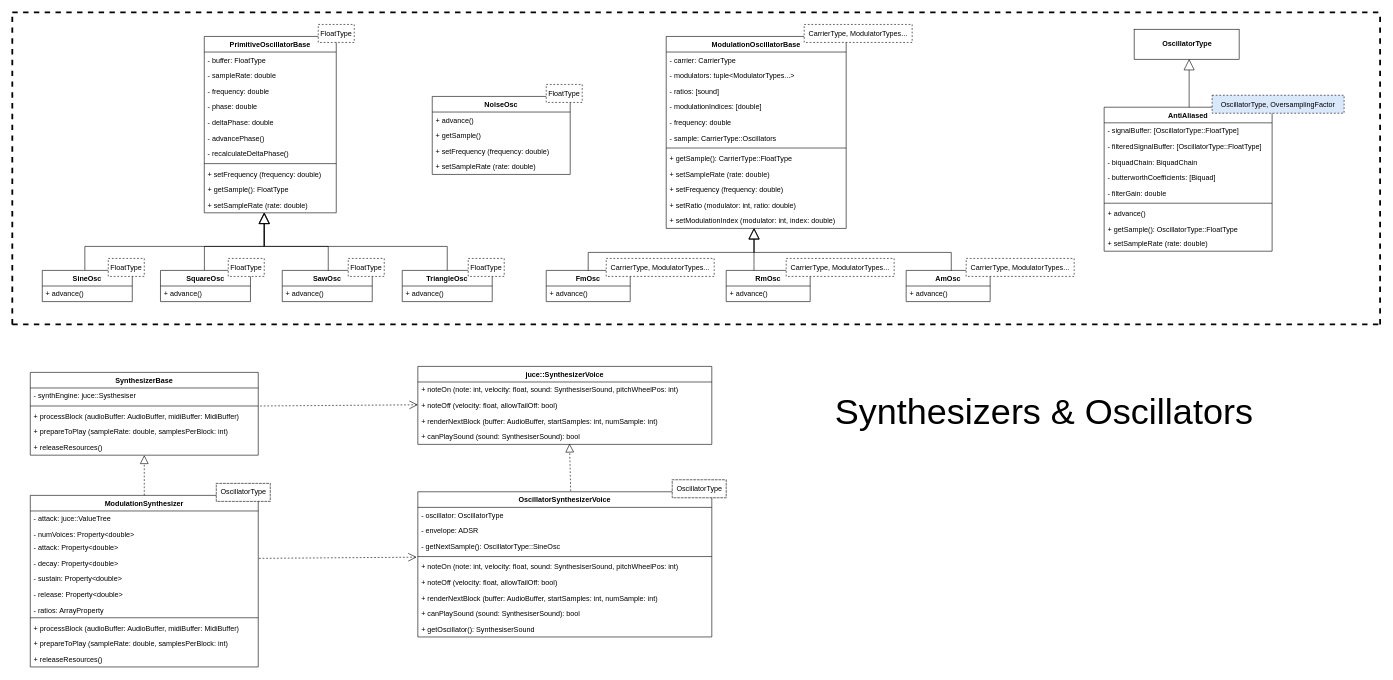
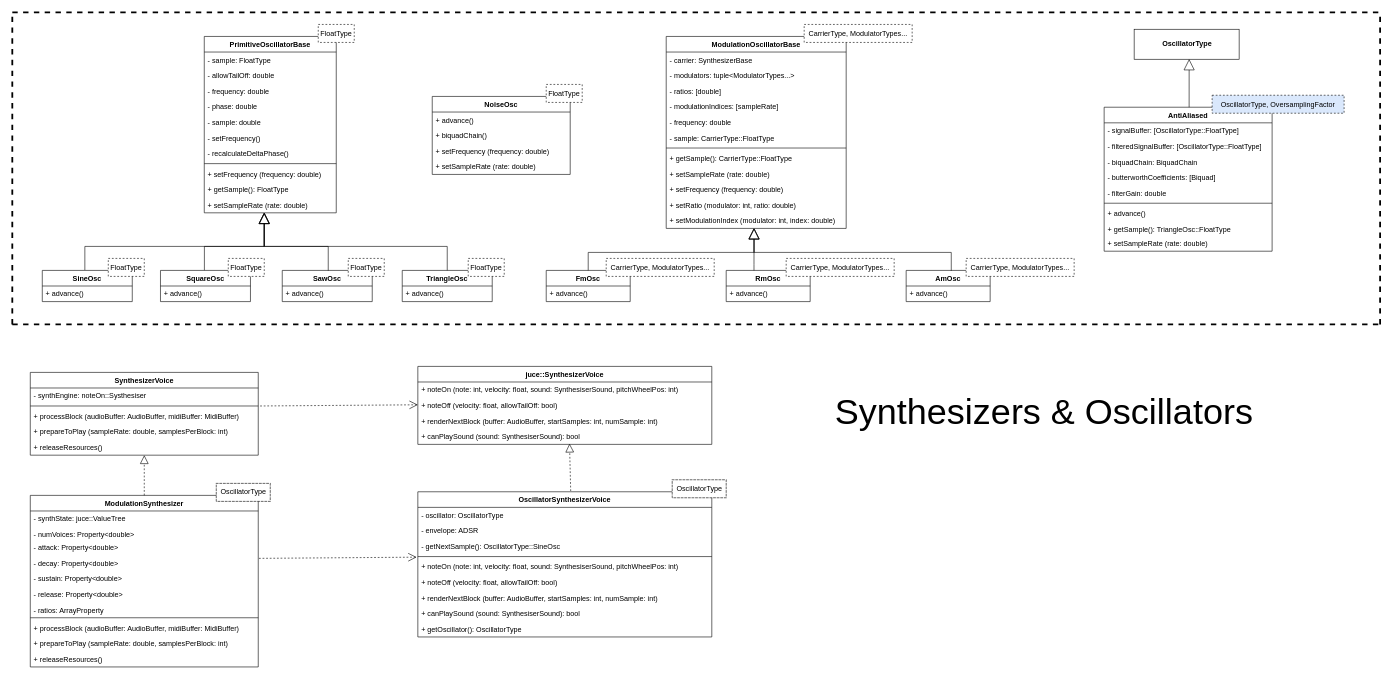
(242, 60) -> (241, 60)
(709, 60) -> (717, 60)
(243, 76) -> (244, 76)
(700, 91) -> (701, 91)
(722, 107) -> (730, 107)
(243, 122) -> (235, 122)
(460, 136) -> (463, 136)
(239, 138) -> (239, 138)
(729, 138) -> (727, 138)
(1179, 229) -> (1174, 229)
(144, 380) -> (144, 380)
(92, 396) -> (96, 396)
(78, 519) -> (86, 519)
(485, 629) -> (479, 629)
